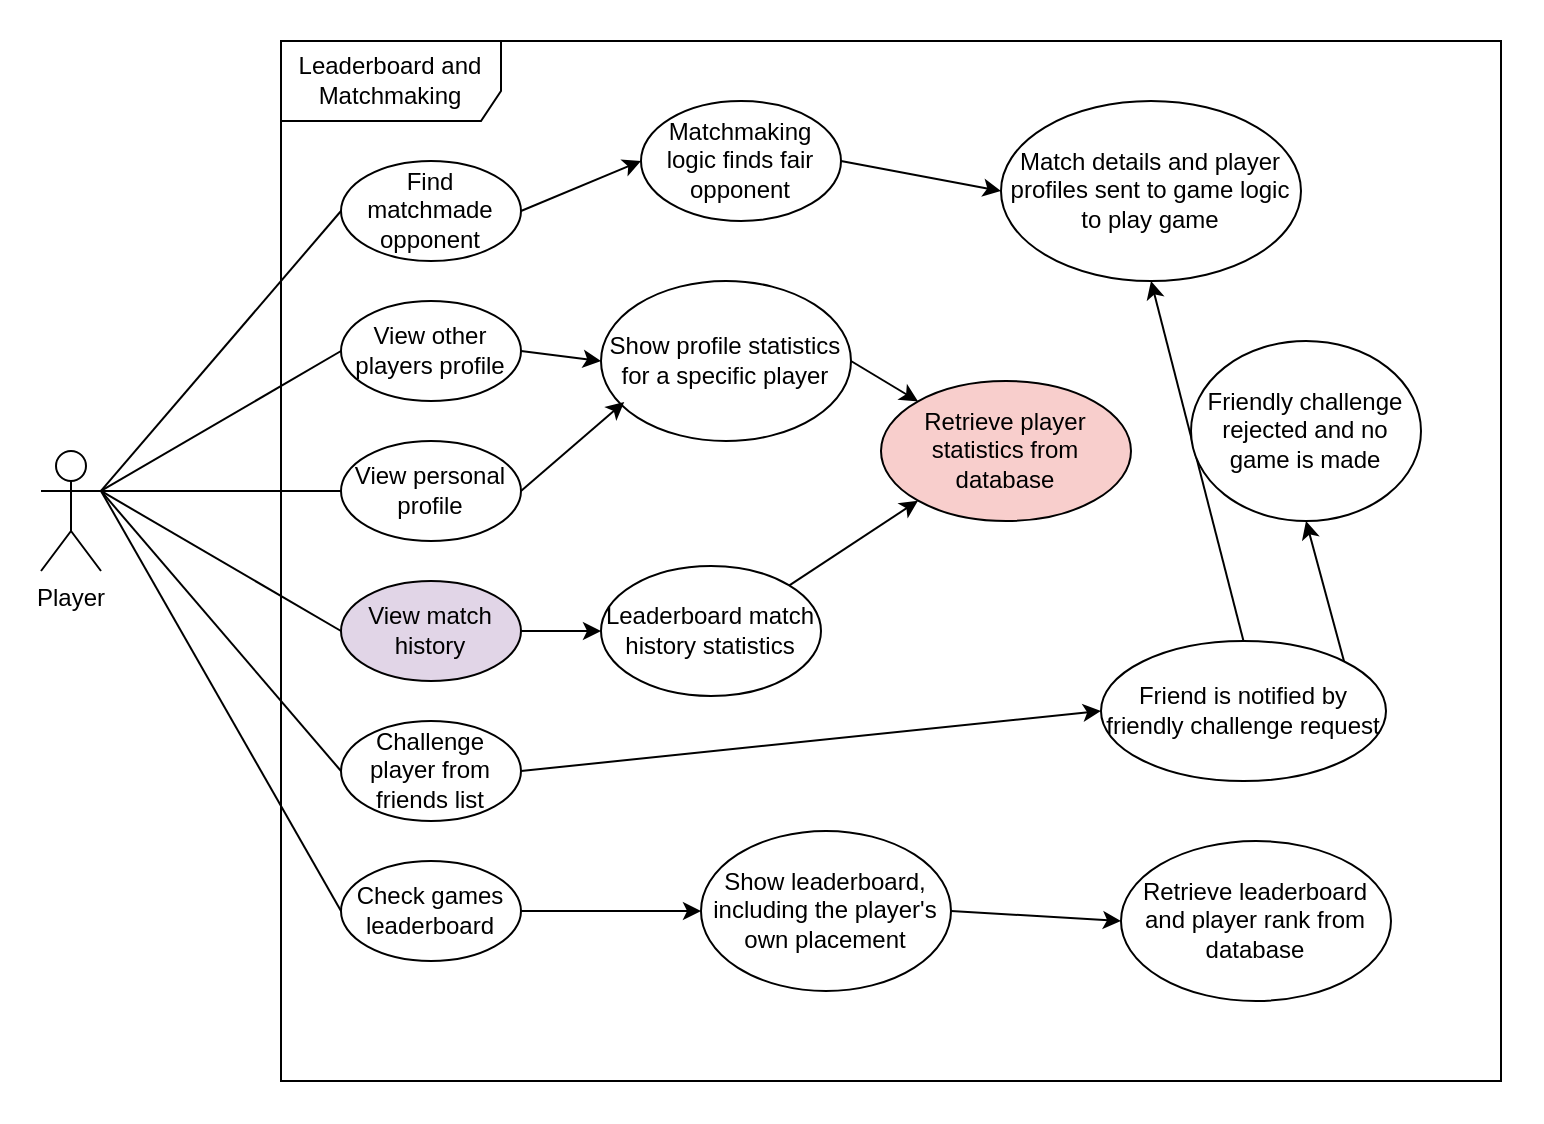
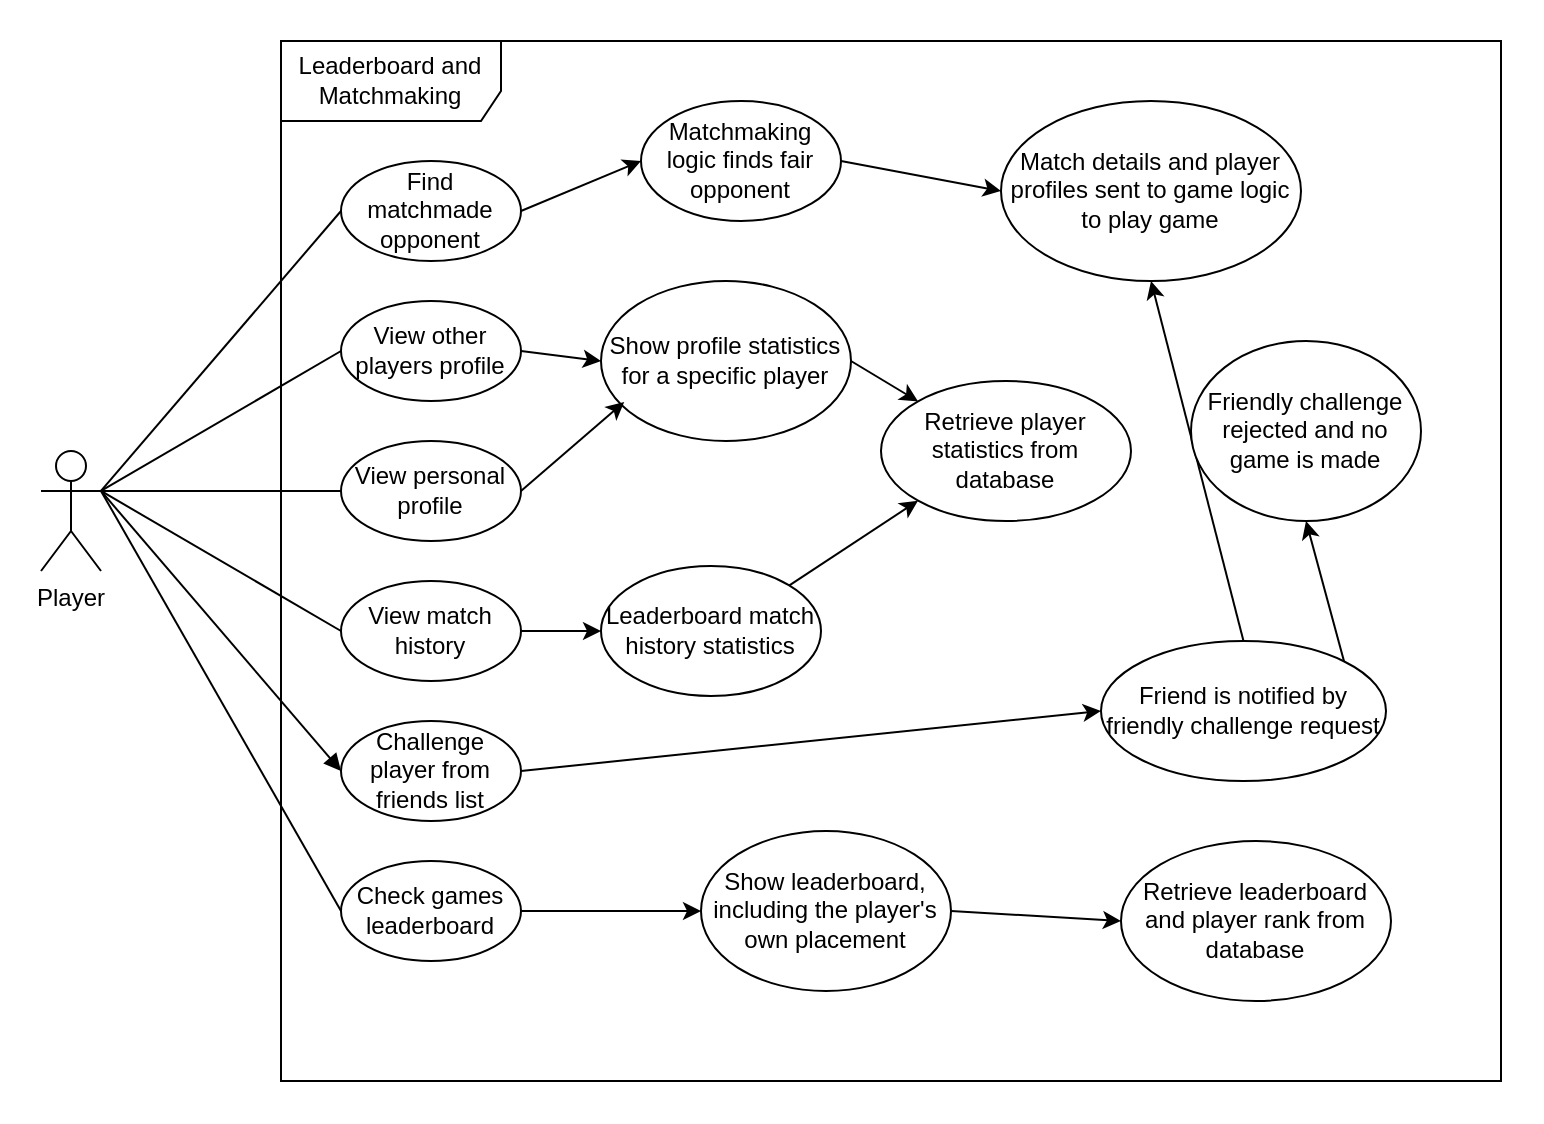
(1006, 451) -> (1006, 451)
(431, 631) -> (431, 631)
(334, 763) -> (330, 758)
